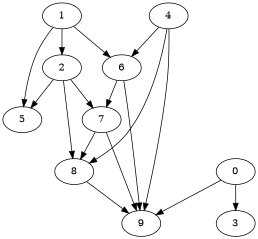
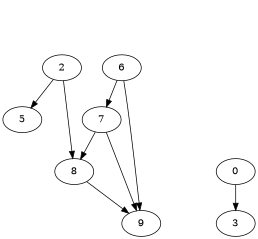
(62, 16) -> none
(169, 16) -> none
(80, 91) -> none
(192, 196) -> none
